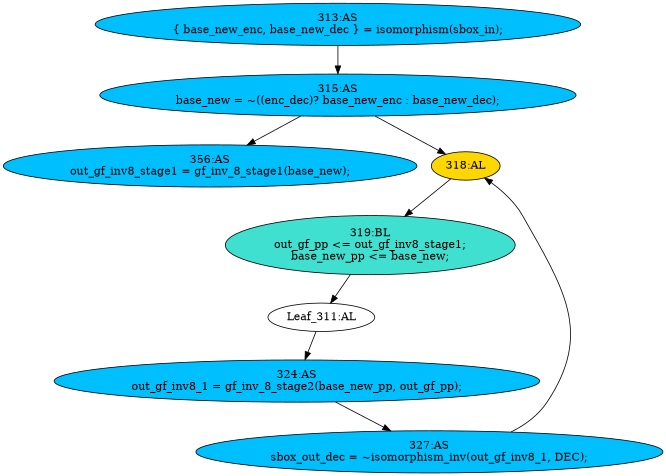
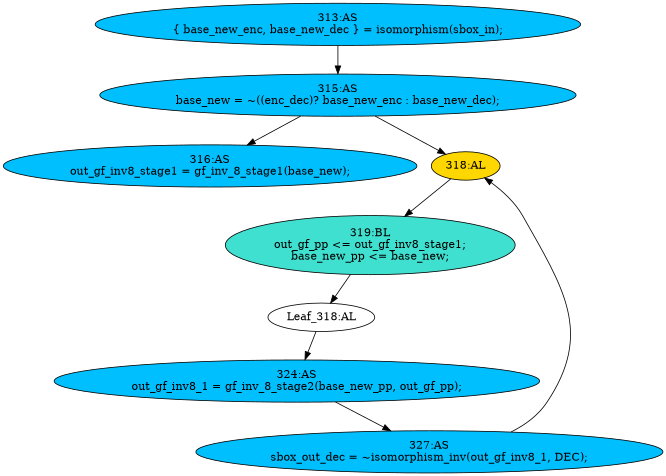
(210, 166) -> (210, 166)
(321, 317) -> (321, 317)
